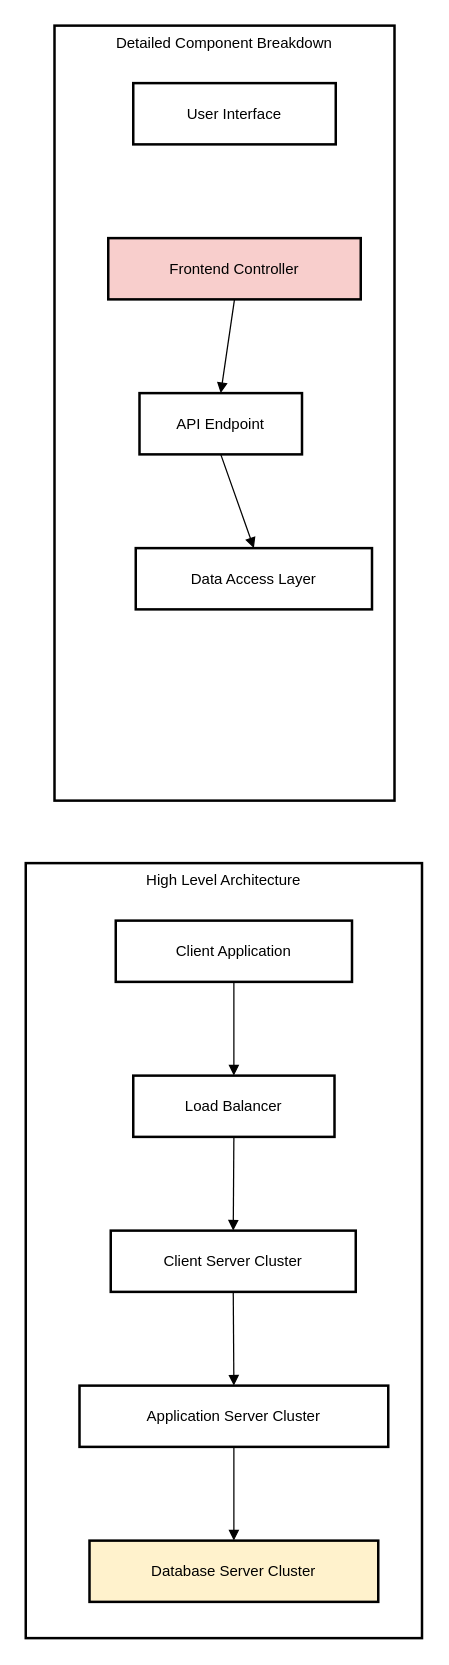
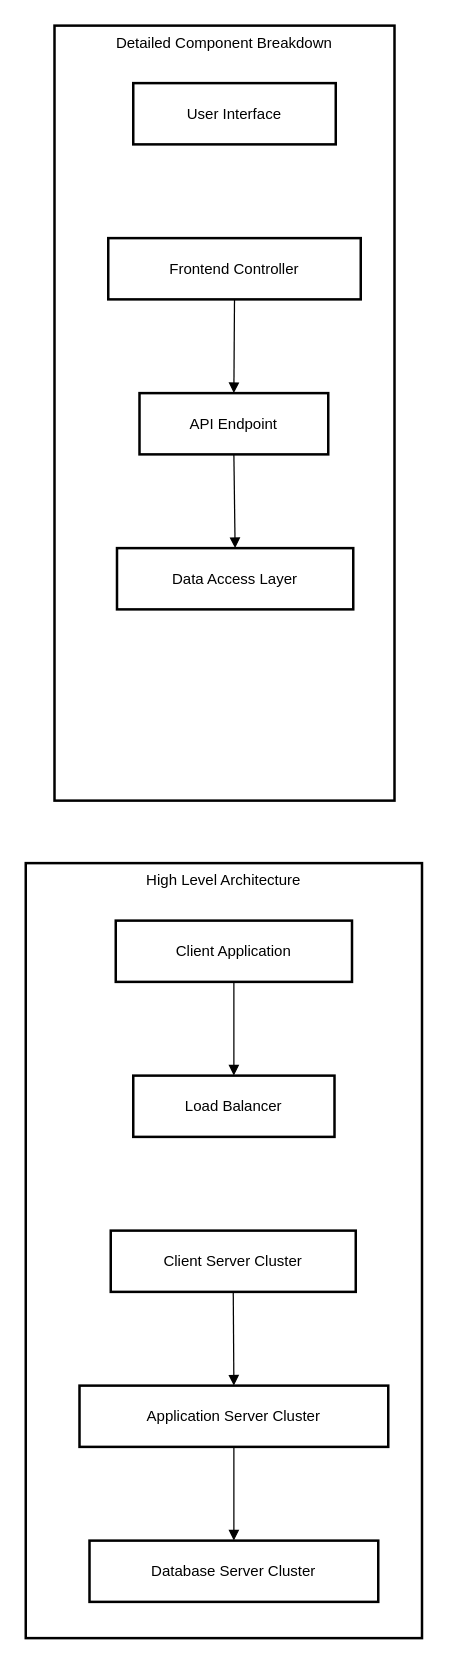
(234, 269) -> (234, 269)
(221, 424) -> (234, 424)
(254, 579) -> (235, 579)
(233, 1179) -> none
(234, 1571) -> (234, 1571)
